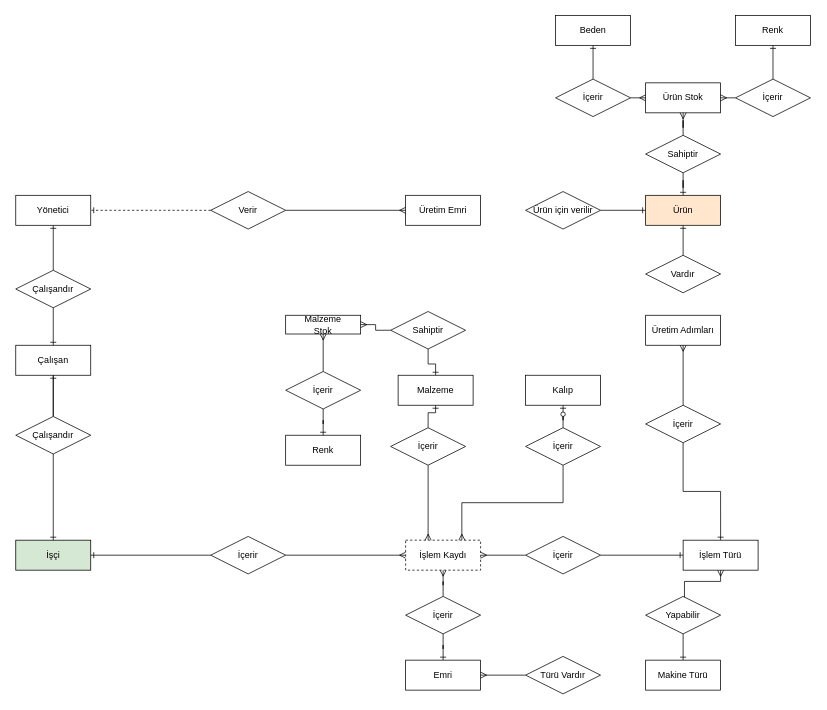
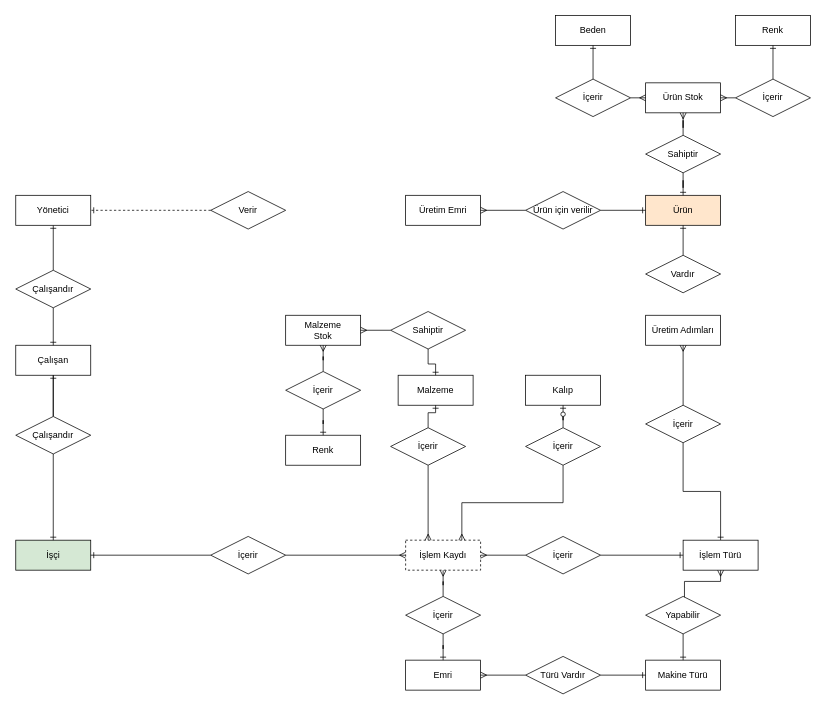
(345, 210) -> none
none -> (503, 210)
(323, 325) -> (323, 330)
none -> (622, 675)
